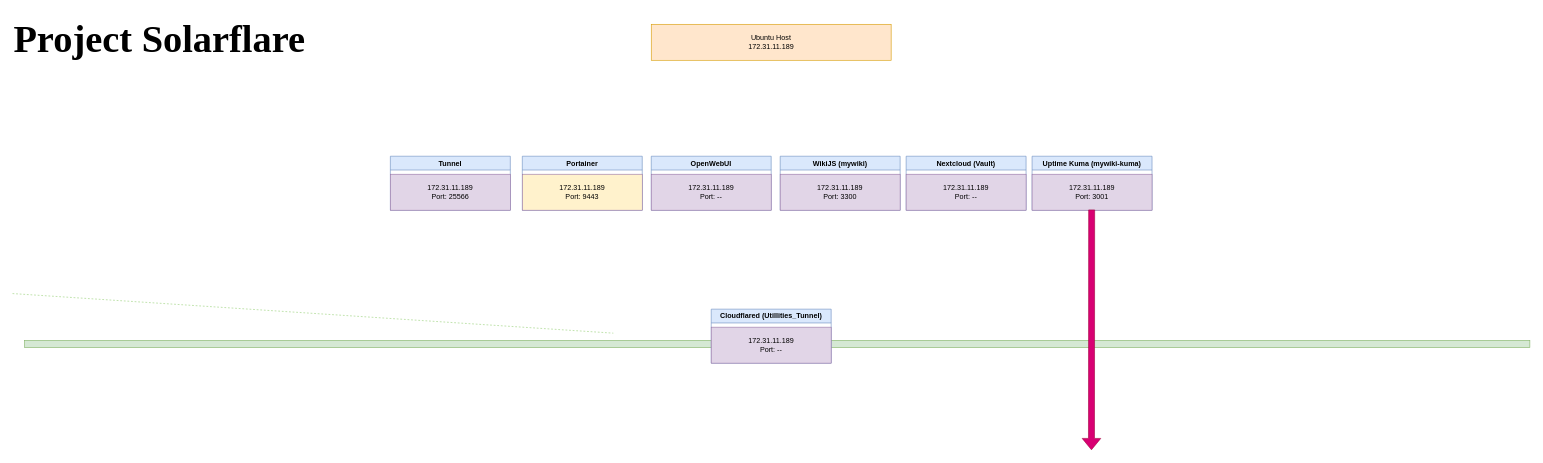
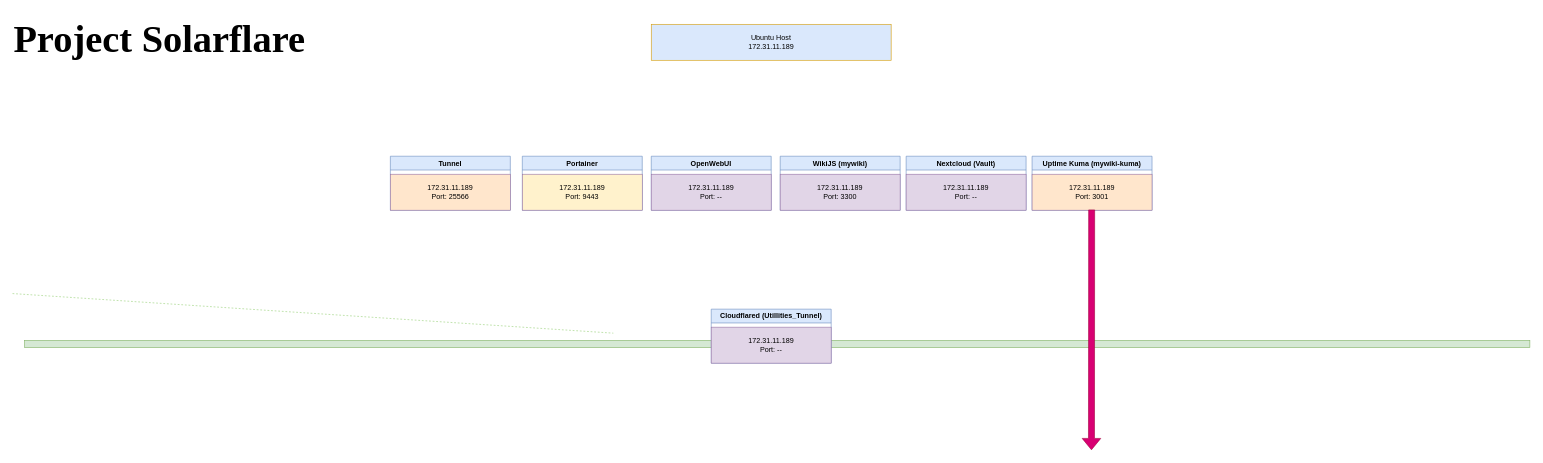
(771, 42) -> (771, 42)
(450, 192) -> (450, 192)
(1092, 192) -> (1092, 192)
